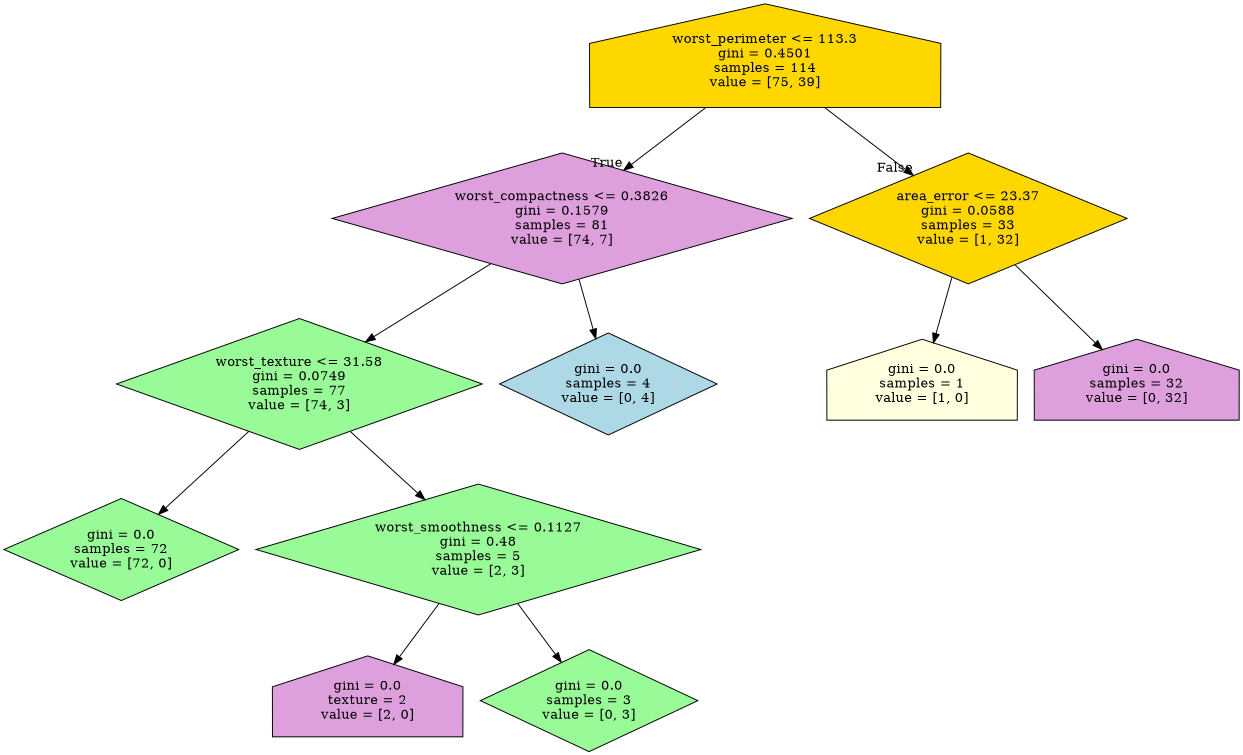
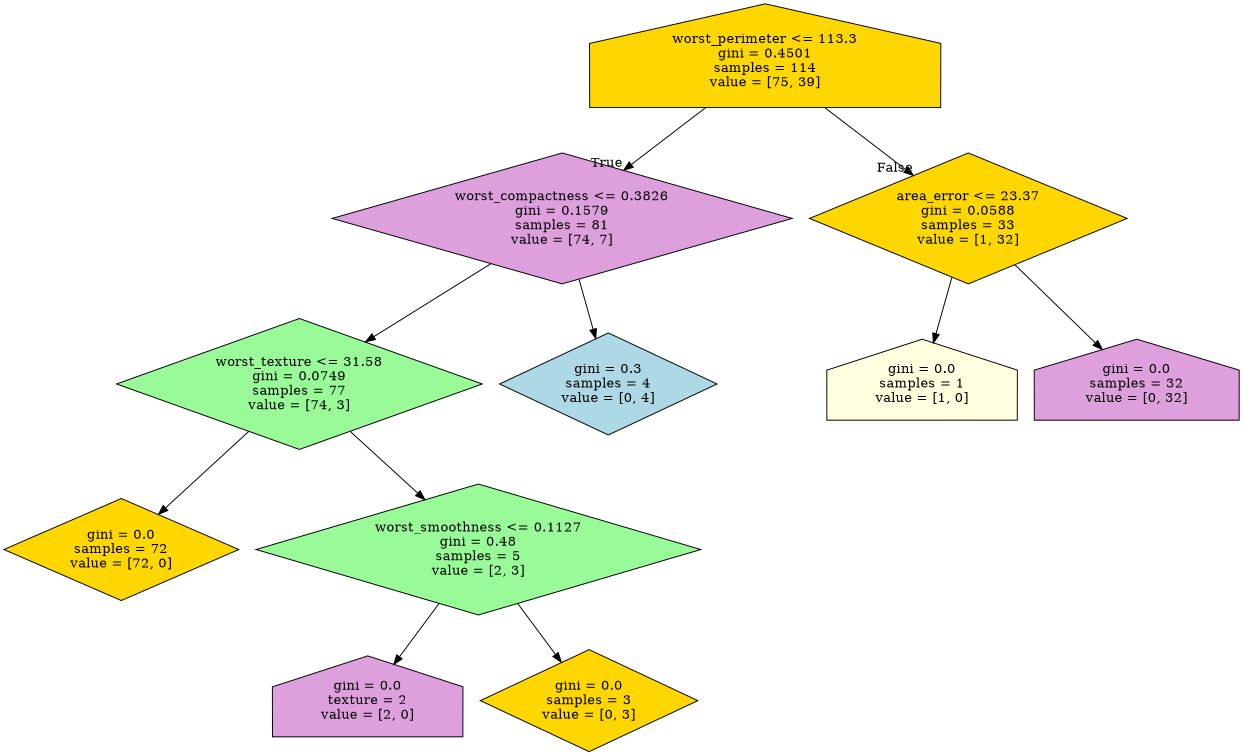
(608, 384) -> (608, 384)
(121, 550) -> (121, 550)
(589, 701) -> (589, 701)
